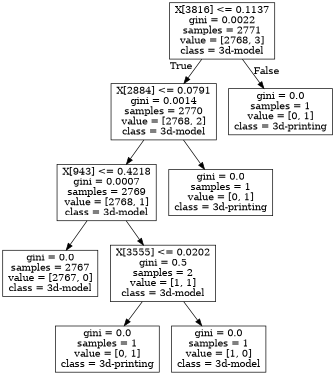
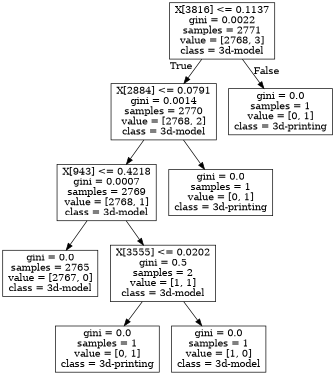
(50, 273) -> (50, 273)
